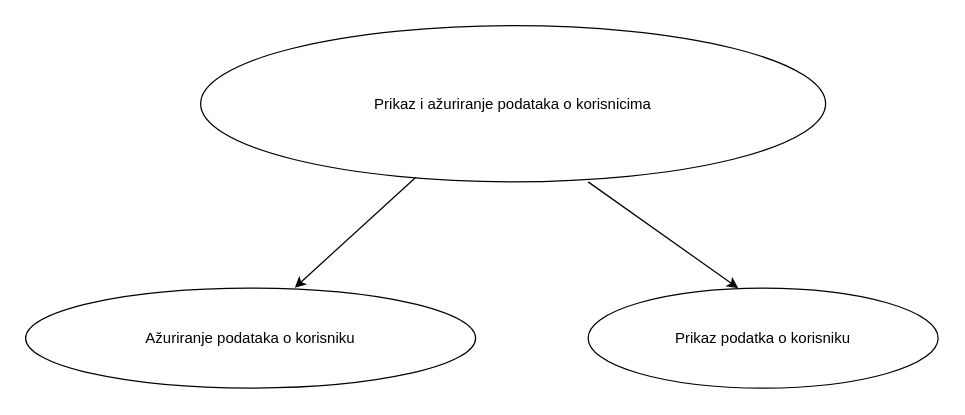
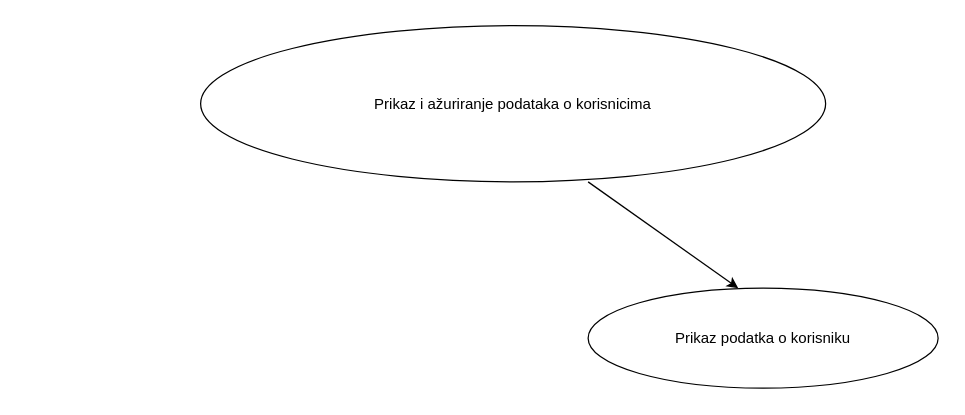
(358, 230) -> none
(251, 338) -> none
